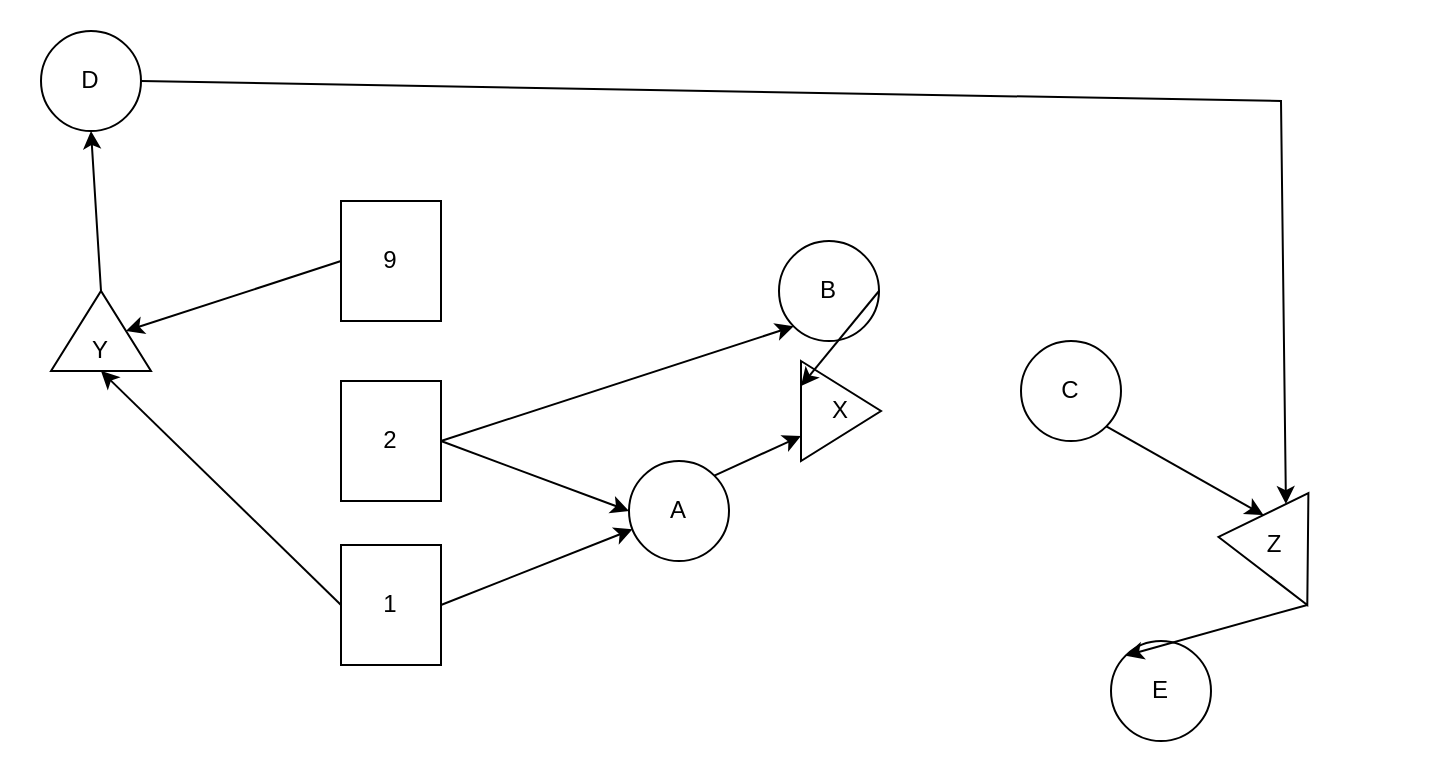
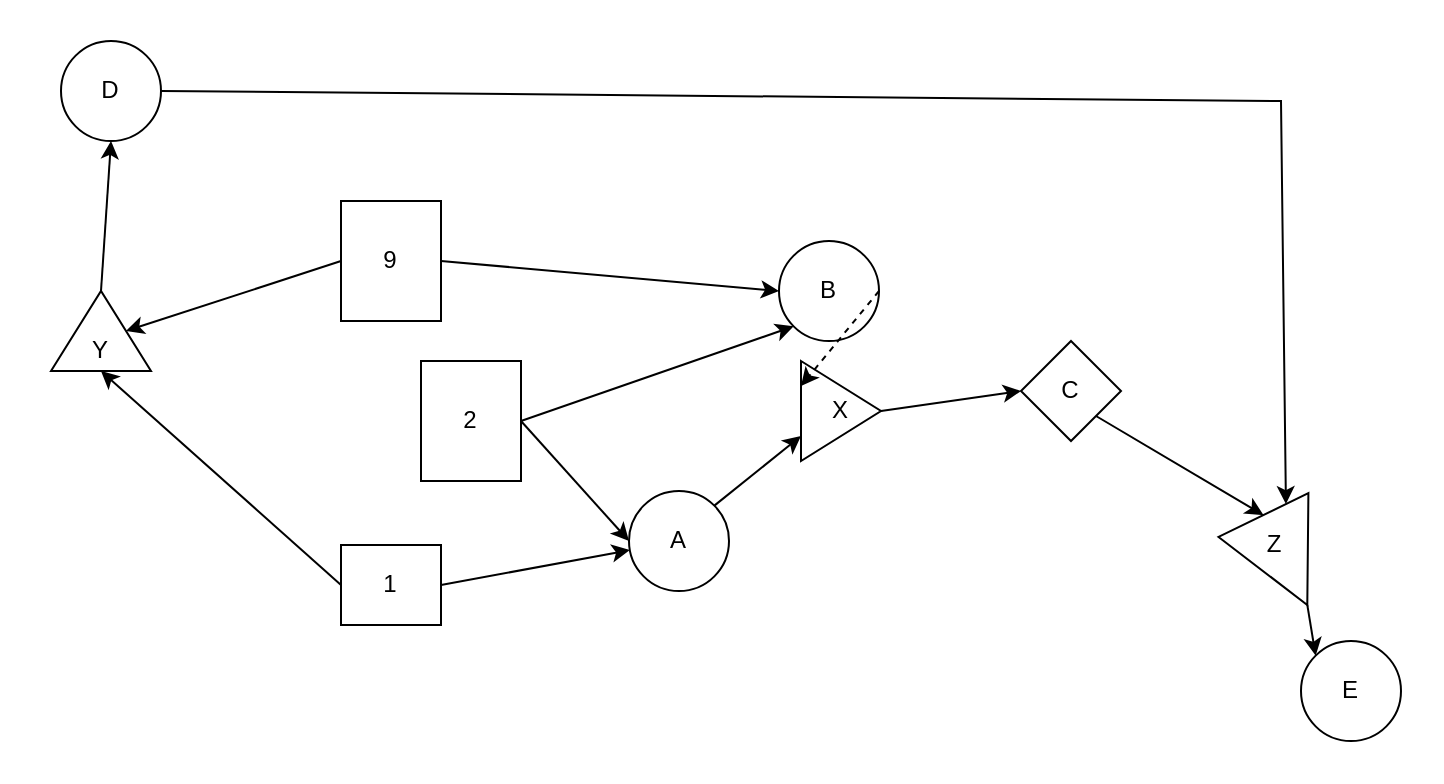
(91, 81) -> (111, 91)
none -> (604, 275)
(843, 335) -> (843, 335)
(1071, 391) -> (1071, 391)
none -> (945, 402)
(391, 441) -> (471, 421)
(679, 511) -> (679, 541)
(391, 605) -> (391, 585)
(1161, 691) -> (1351, 691)
